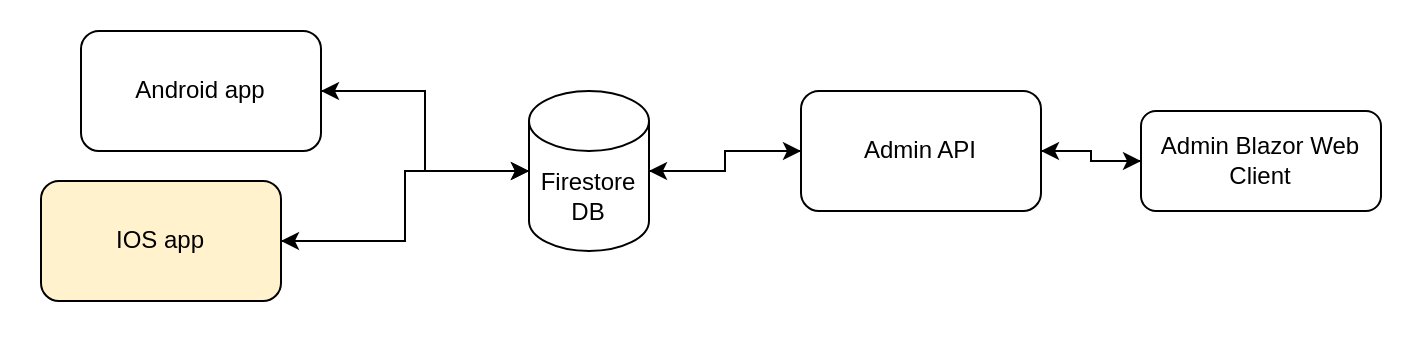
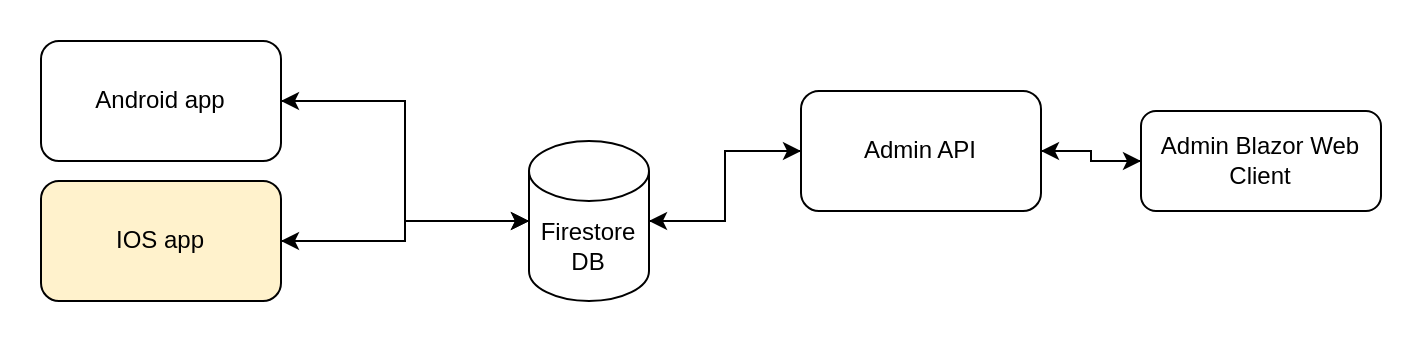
(201, 91) -> (161, 101)
(589, 171) -> (589, 221)
